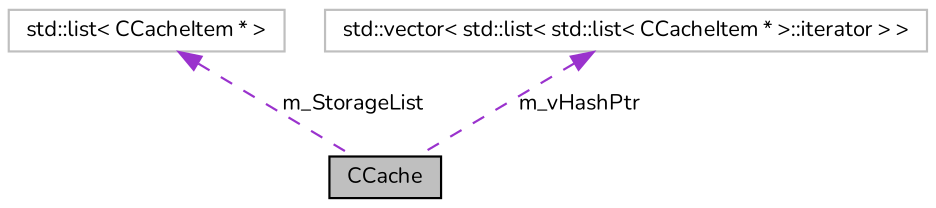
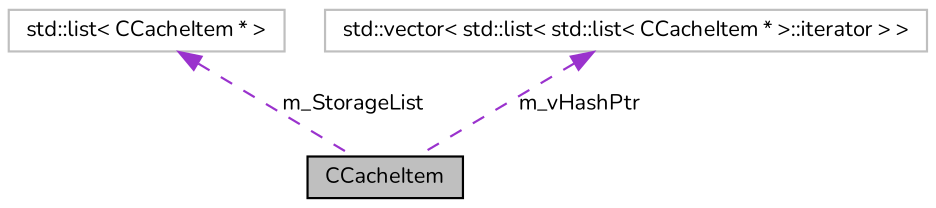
(385, 177) -> (385, 177)
